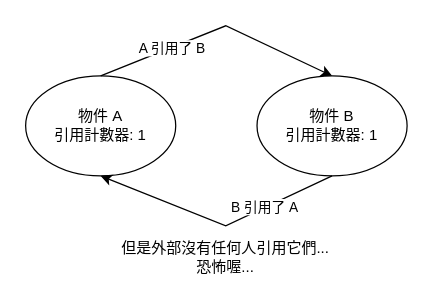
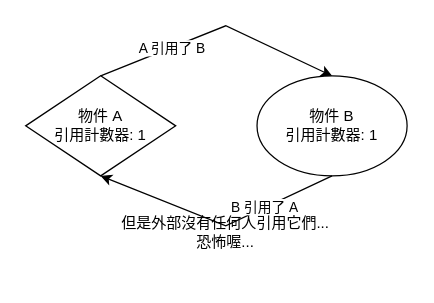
(101, 126) -> (101, 126)
(226, 257) -> (226, 232)
